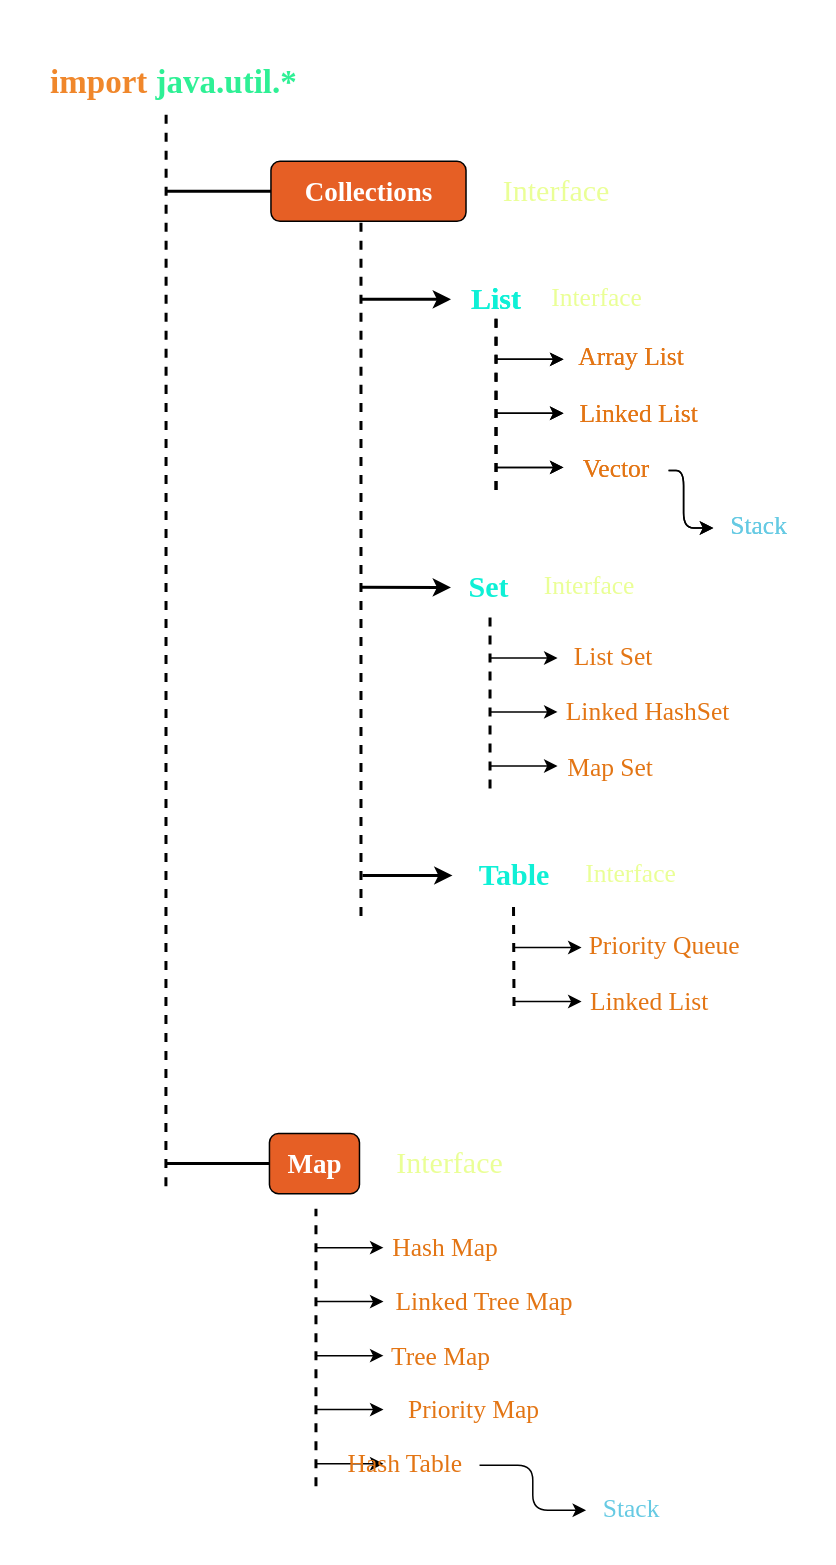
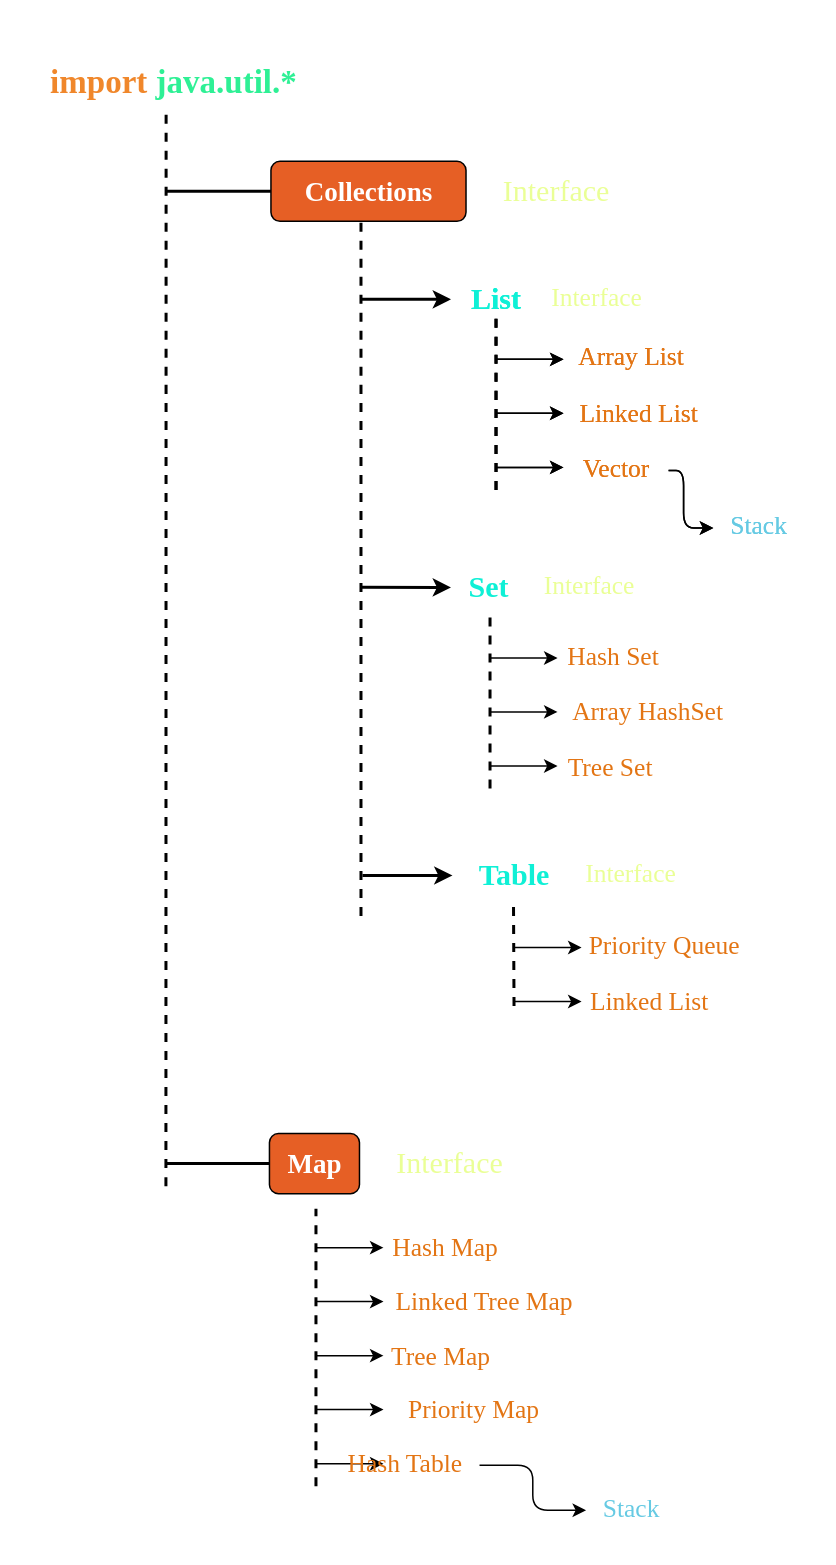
(614, 658) -> (614, 658)
(648, 713) -> (648, 713)
(611, 769) -> (611, 769)
